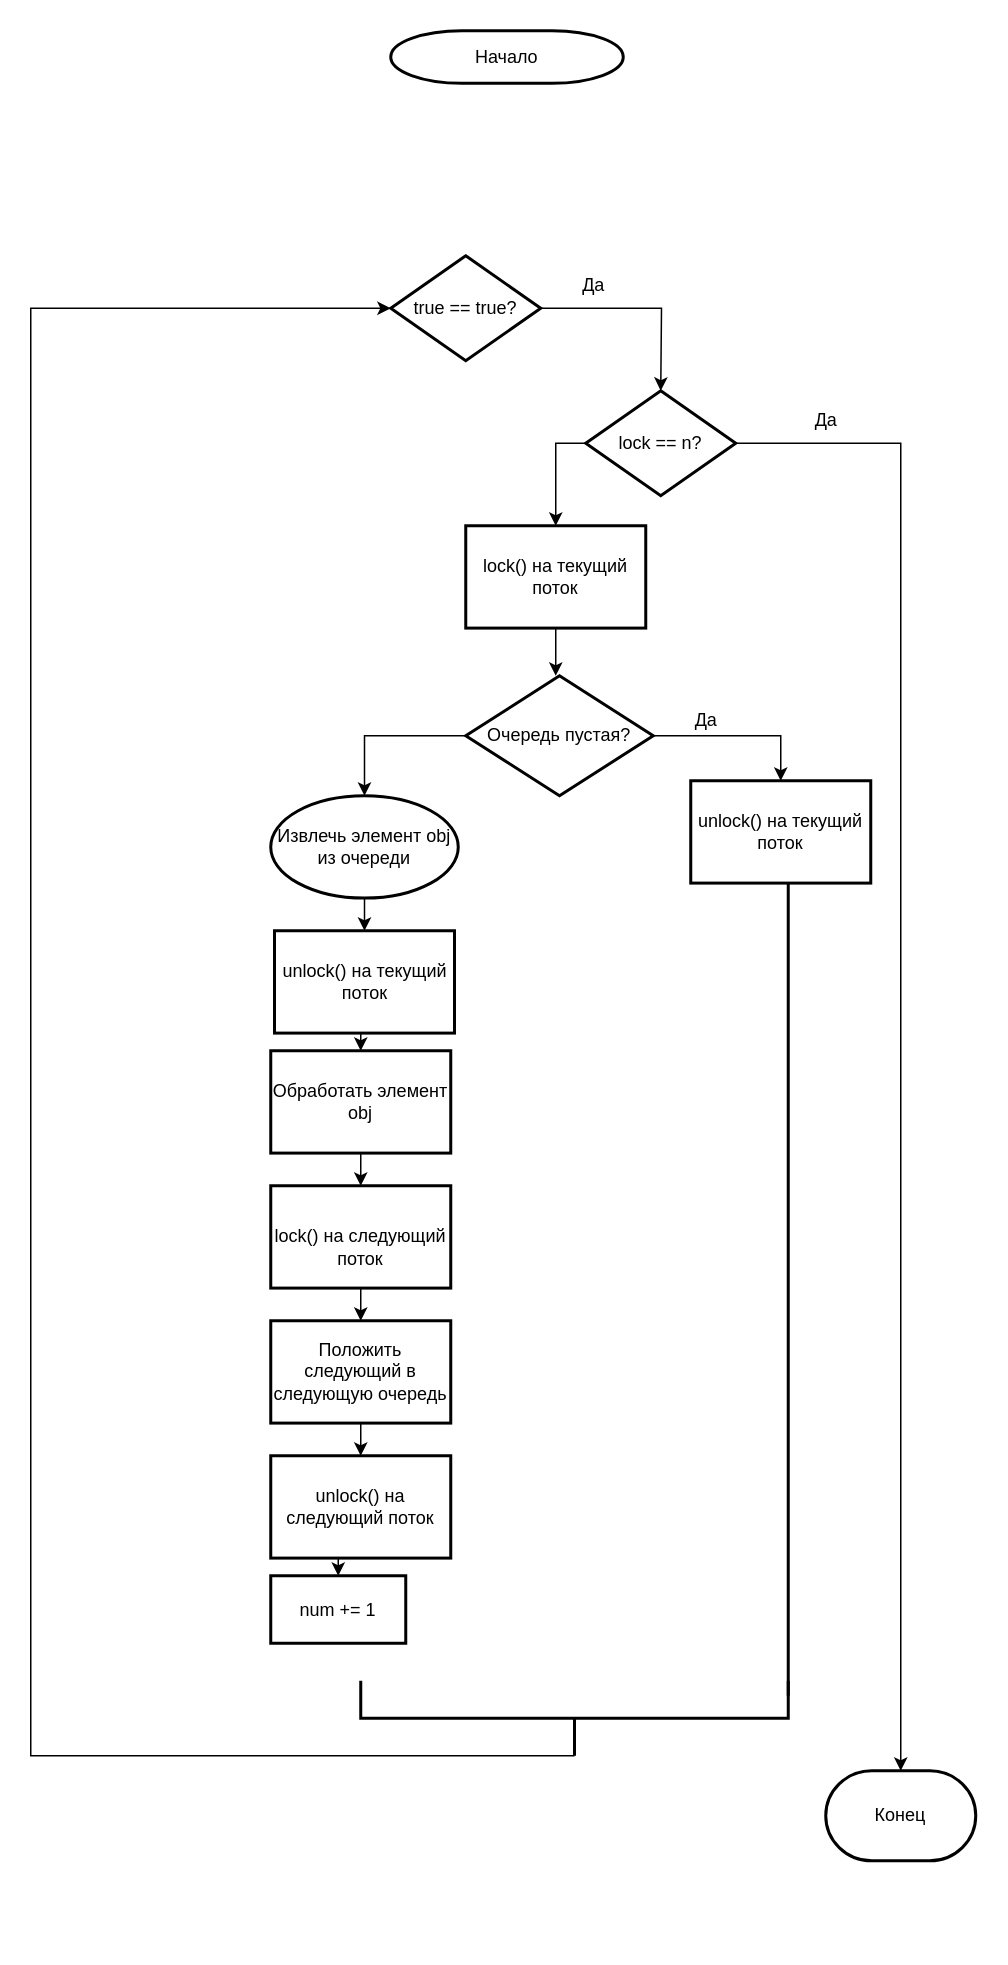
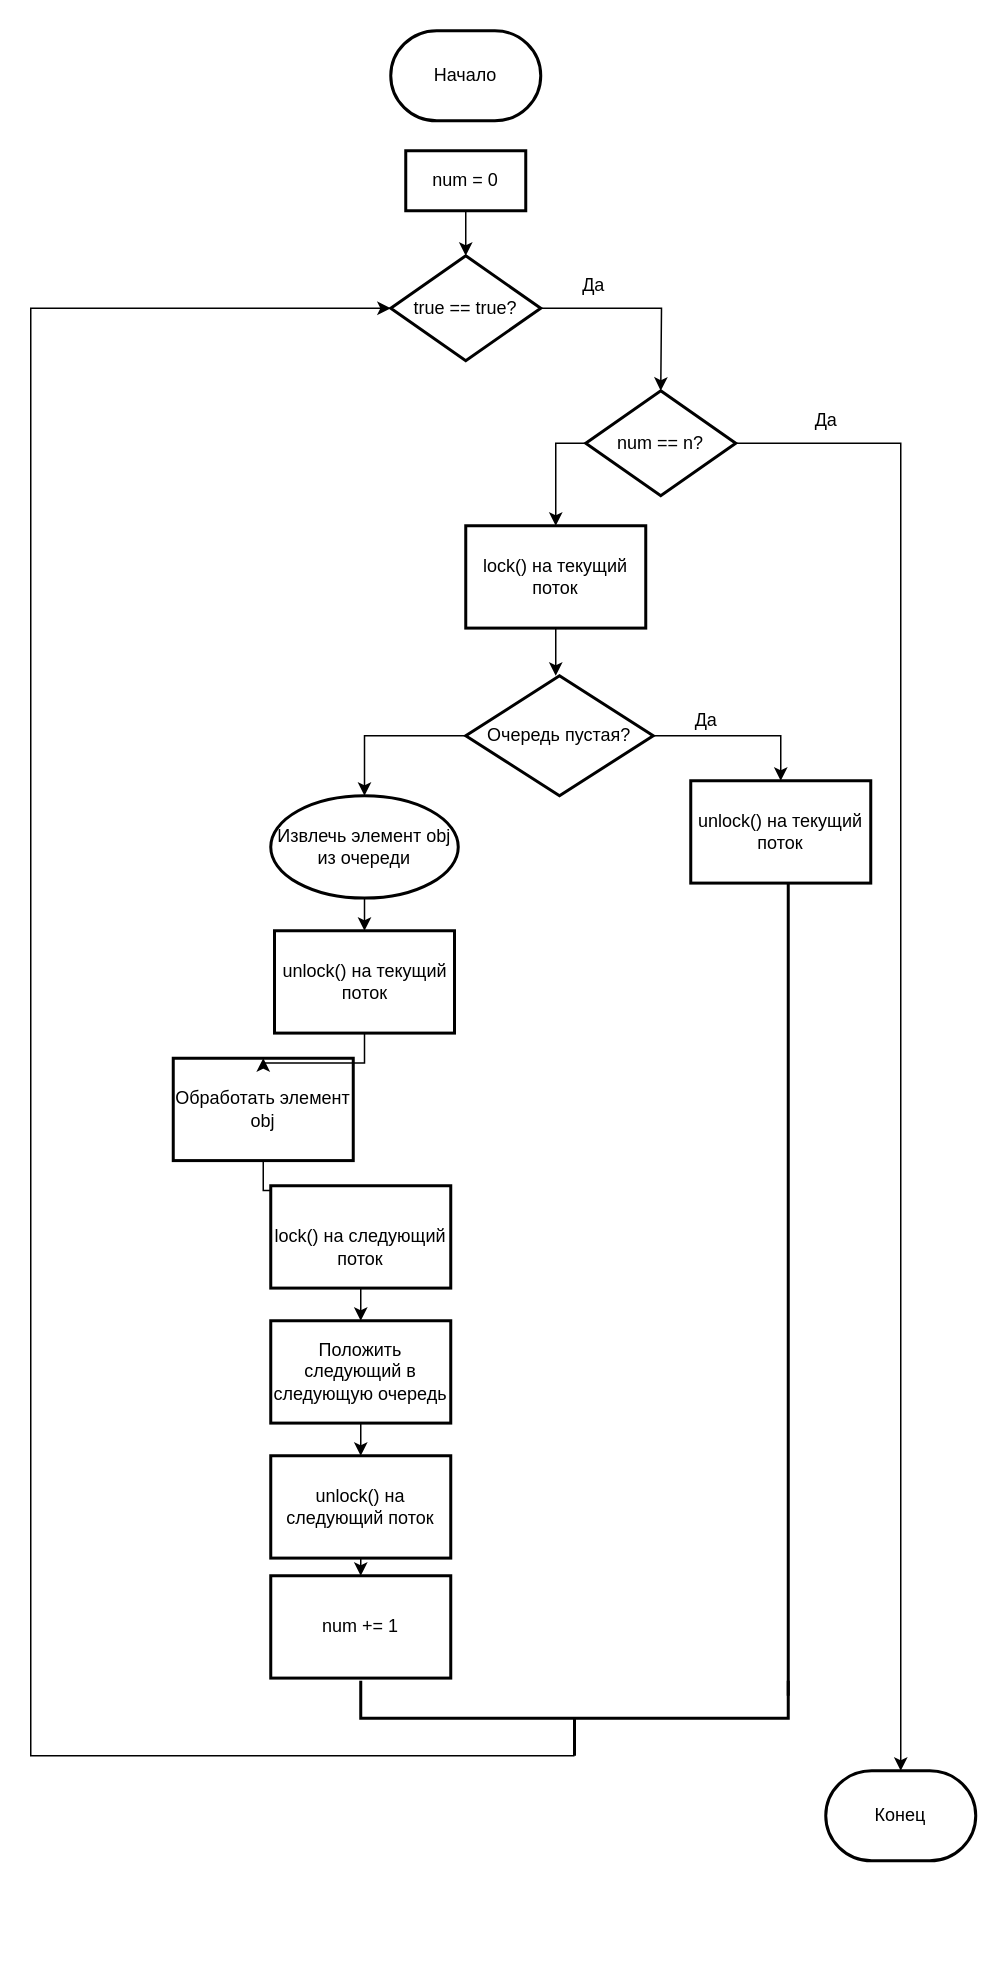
(507, 57) -> (466, 76)
none -> (466, 181)
none -> (466, 228)
(661, 443) -> (661, 443)
(361, 1102) -> (263, 1109)
(338, 1610) -> (361, 1627)
